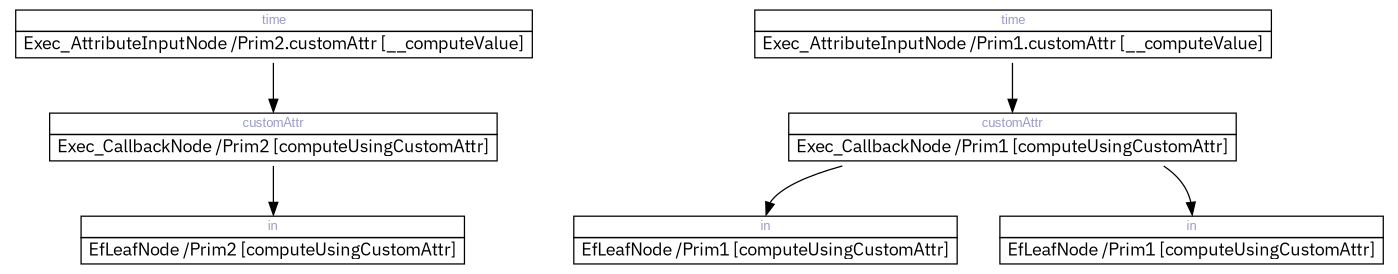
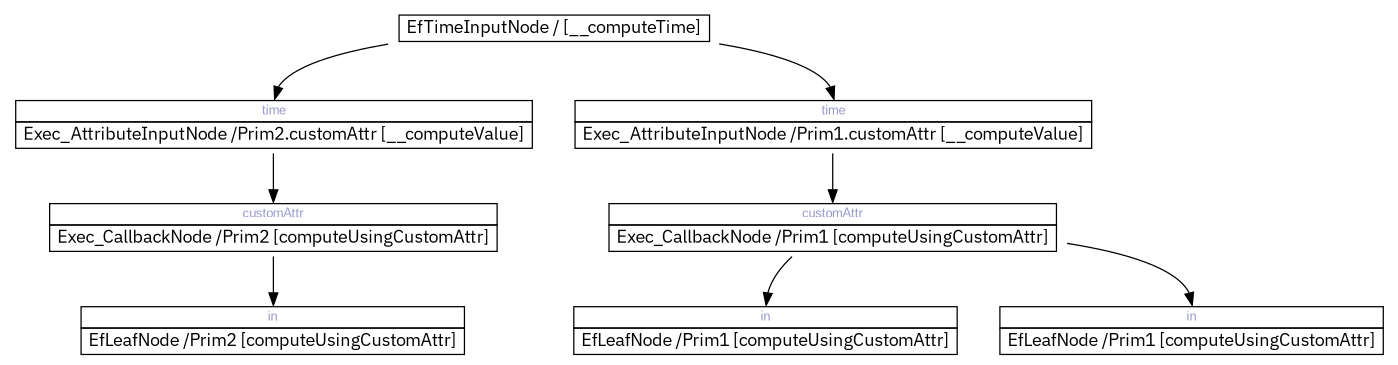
none -> (554, 28)
